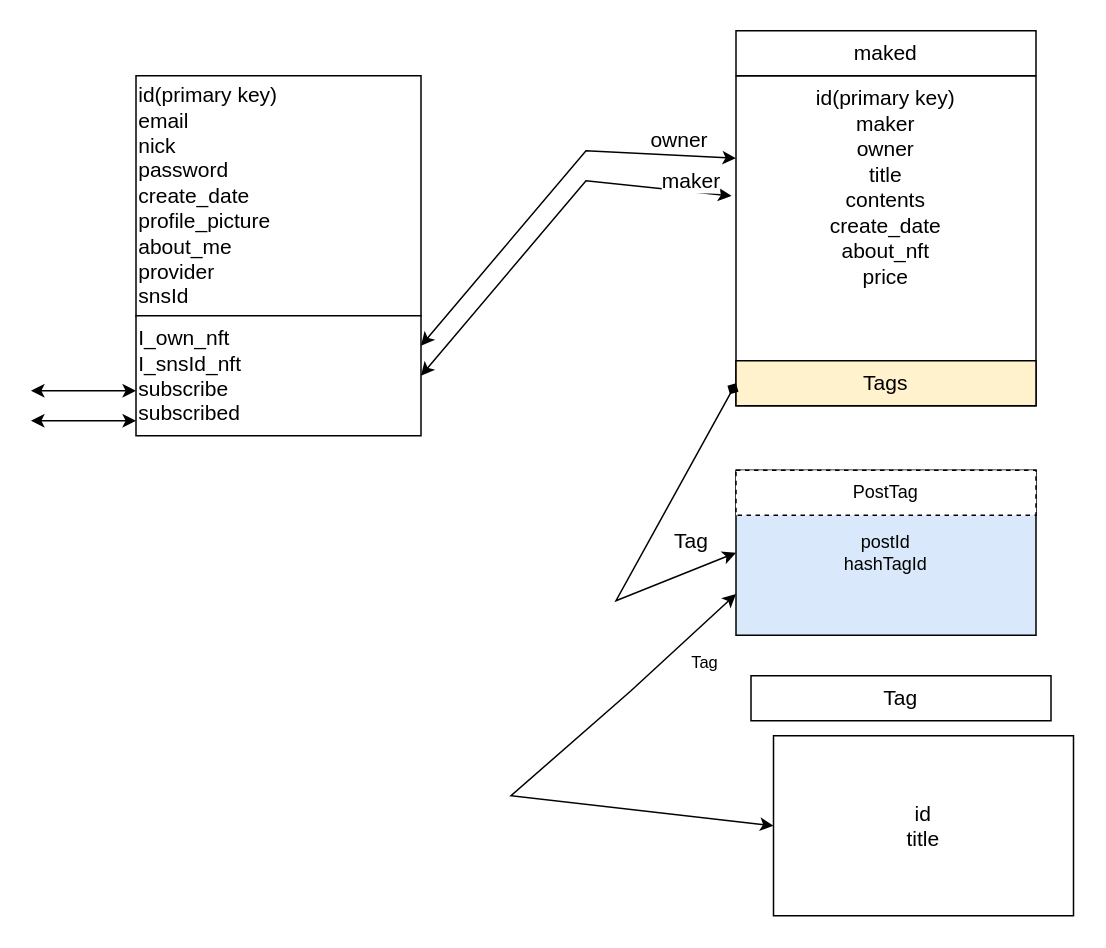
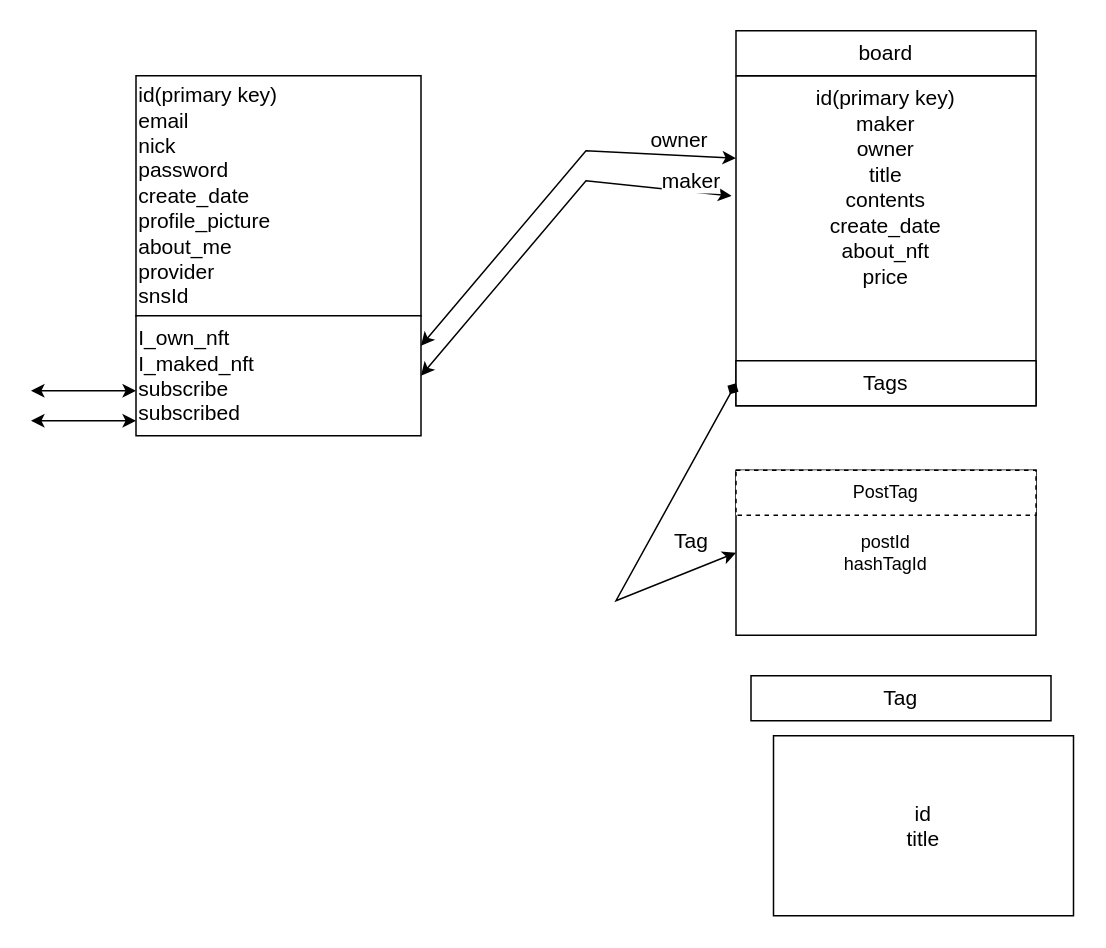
(886, 53) -> (886, 53)
(203, 376) -> (203, 376)
(886, 383) -> (886, 383)
(886, 553) -> (886, 553)
(525, 783) -> none
